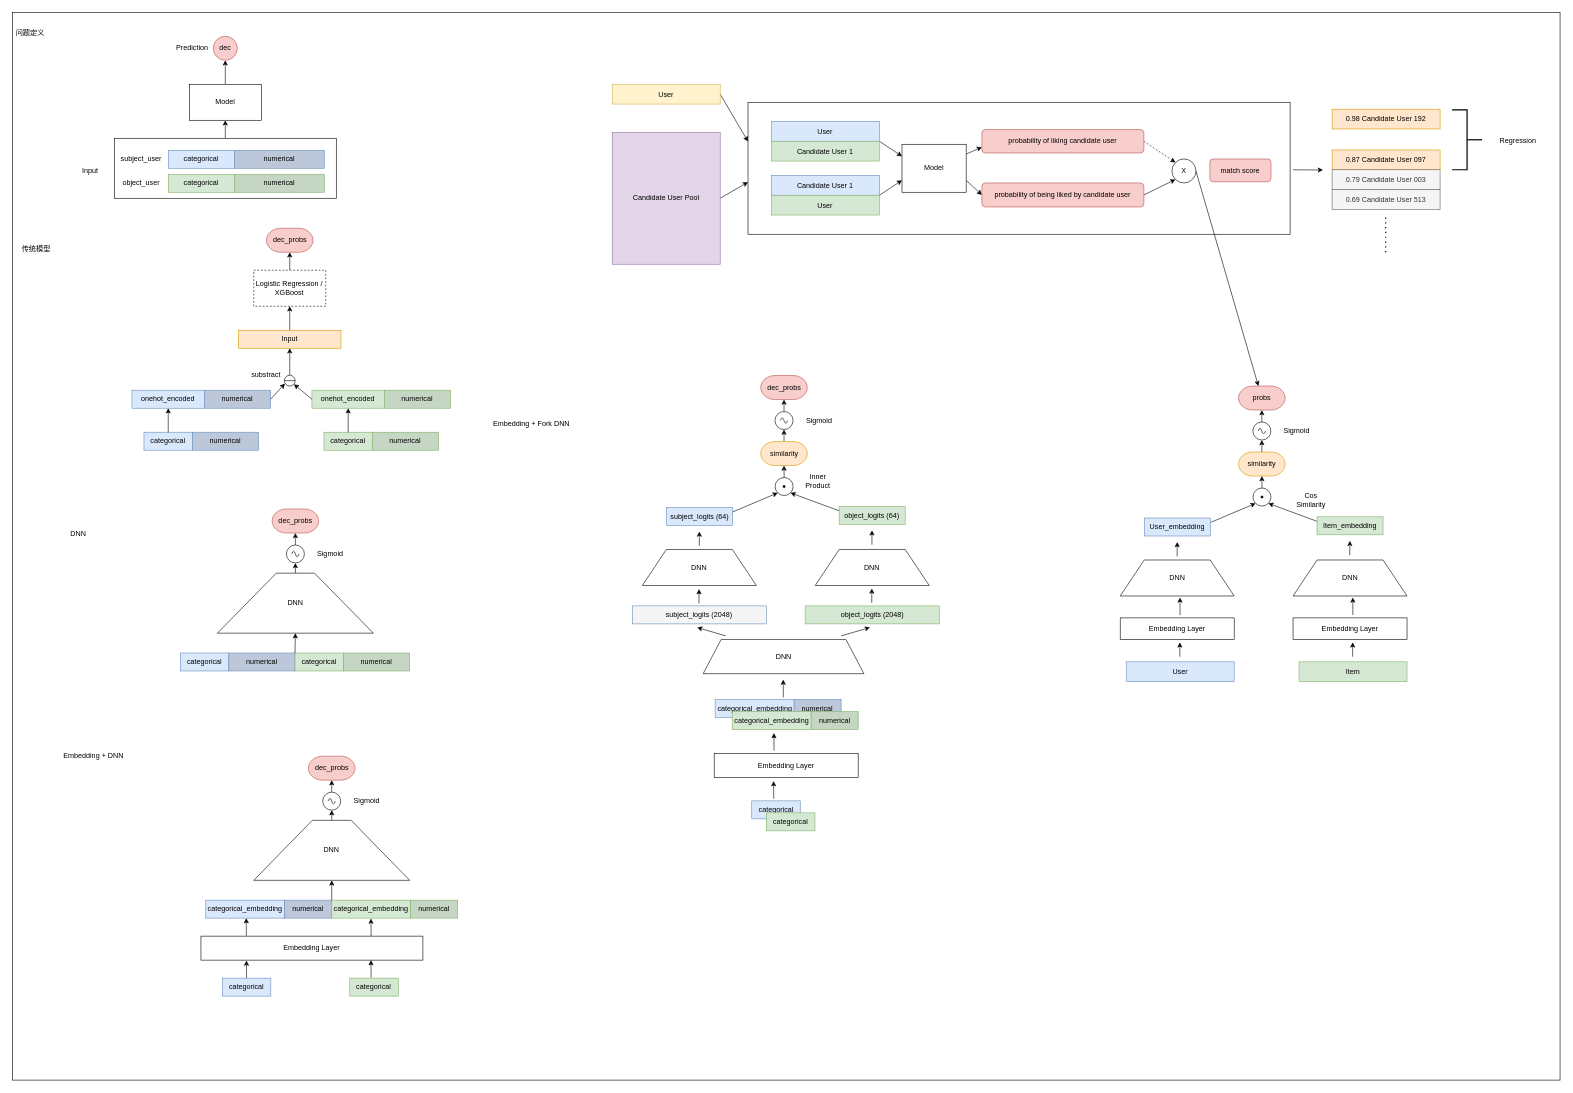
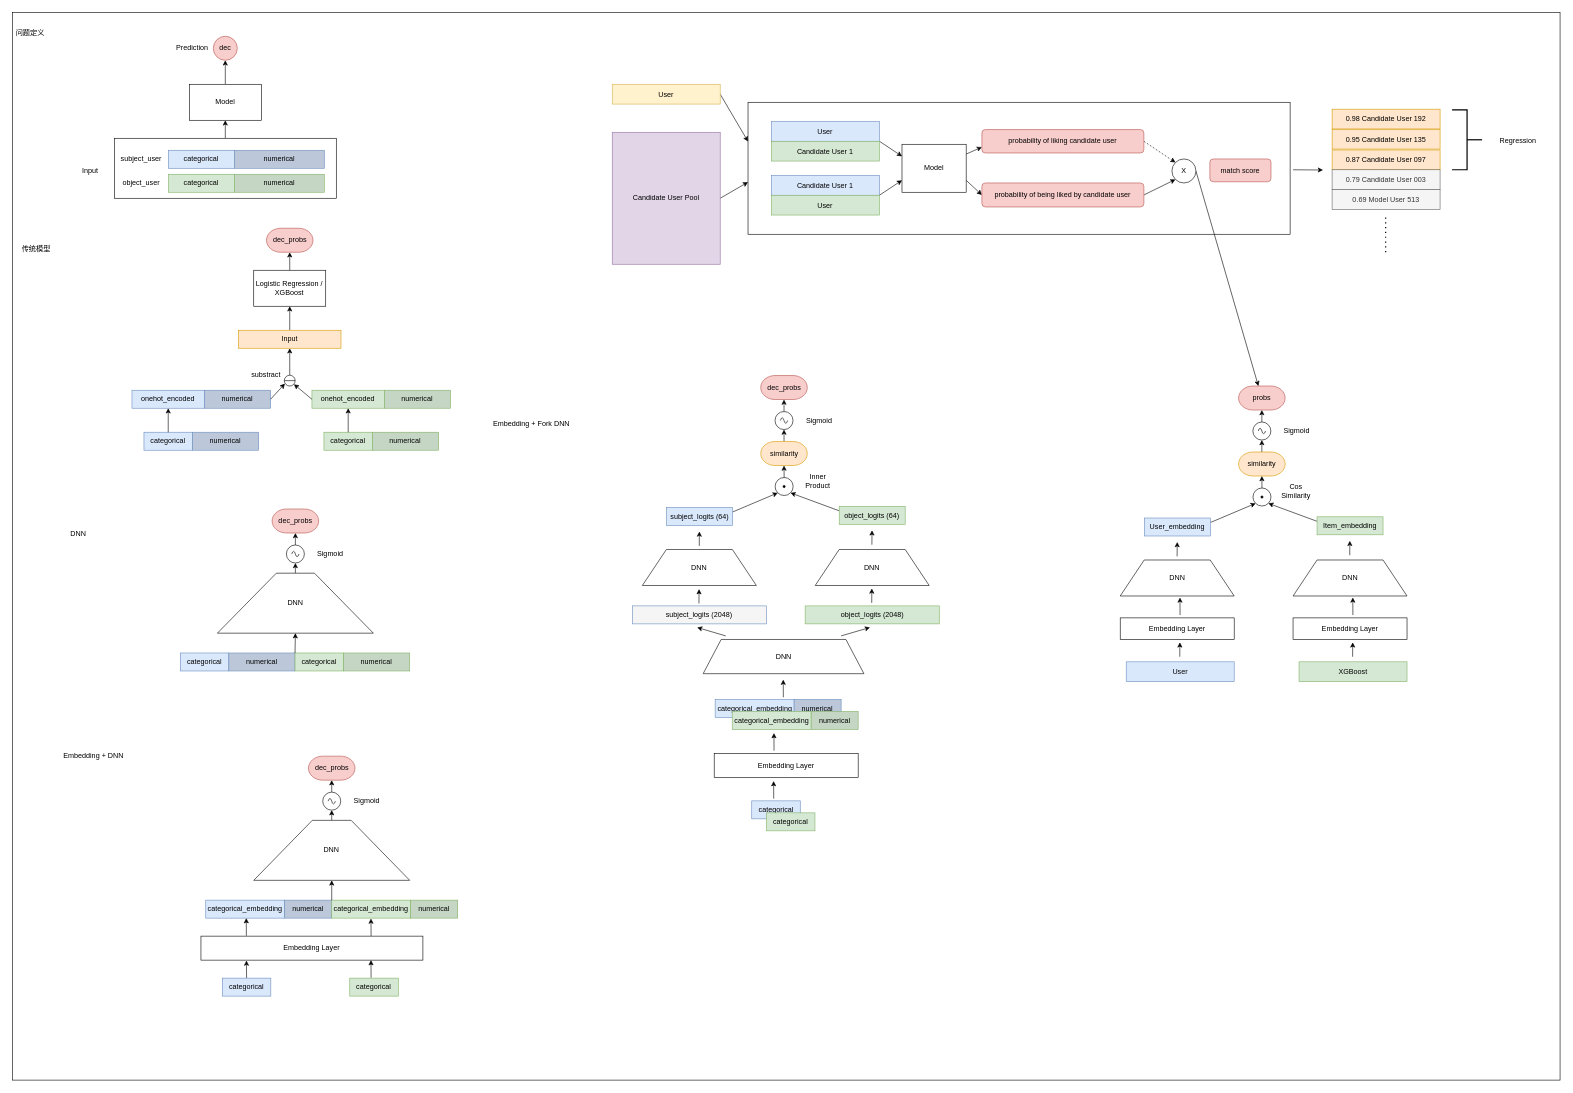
none -> (1386, 139)
(1386, 200) -> (1386, 200)
(290, 288) -> (290, 288)
(1311, 500) -> (1296, 491)
(1353, 672) -> (1353, 672)
